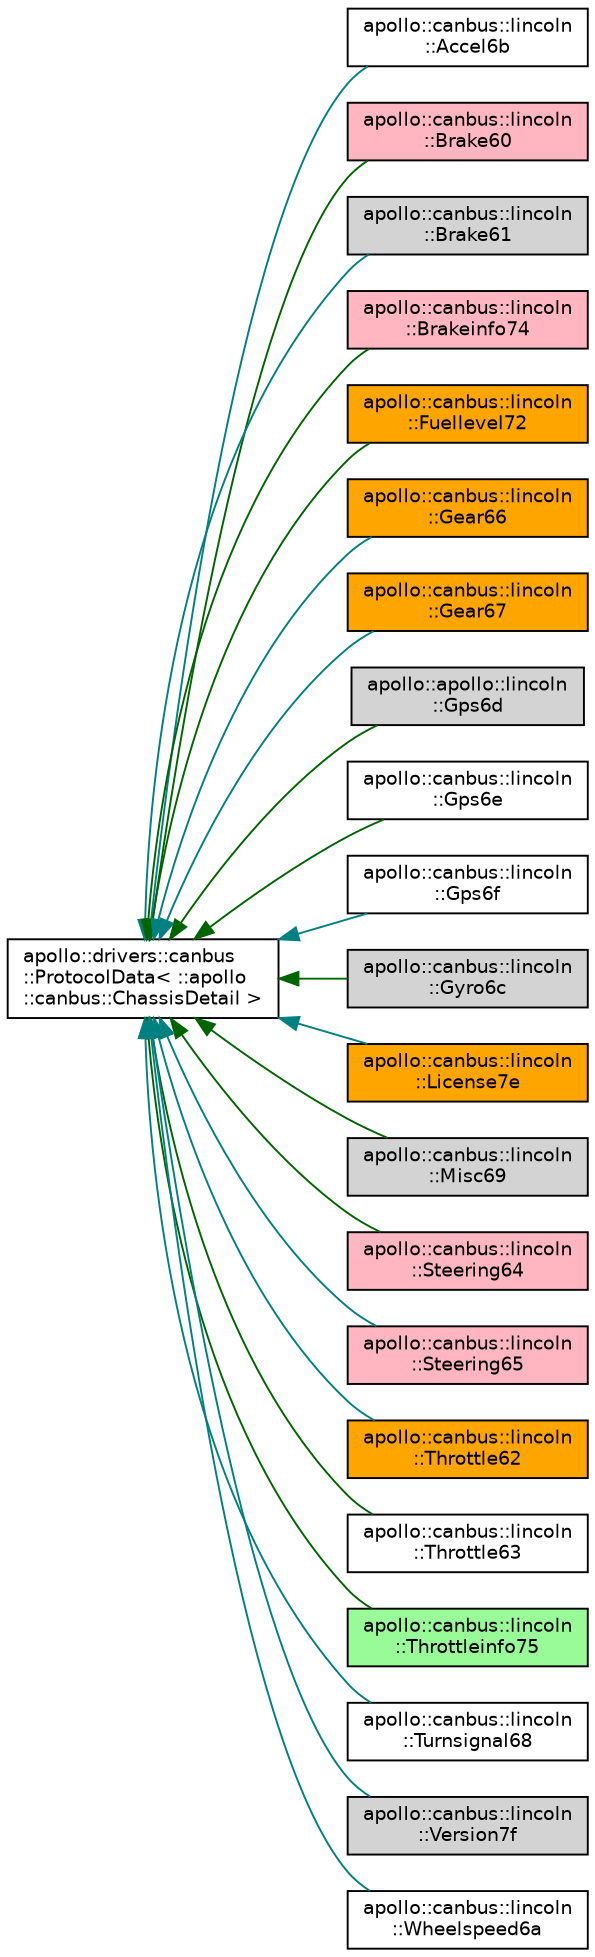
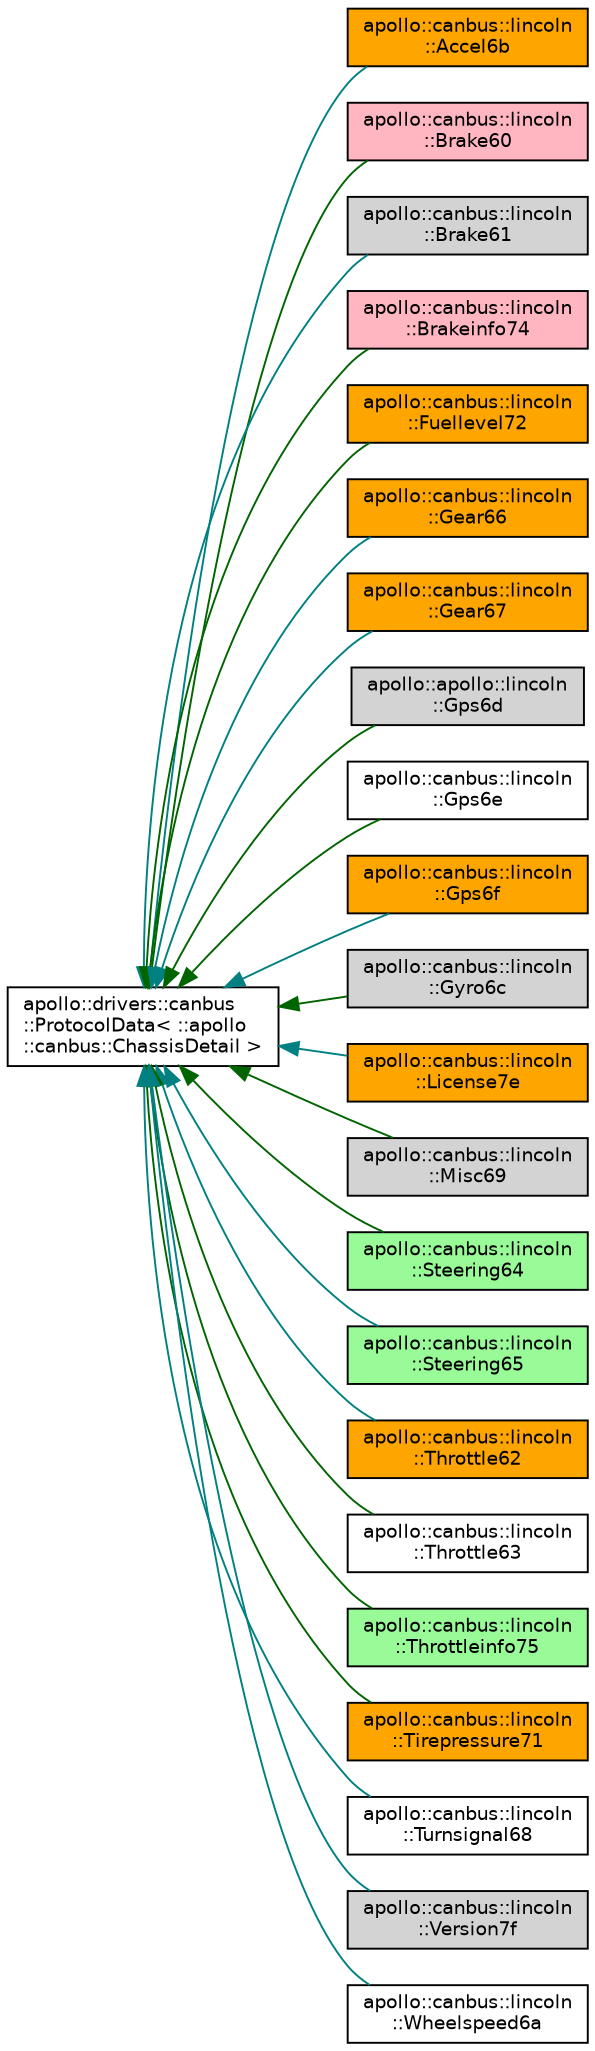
(468, 37) -> (468, 37)
(468, 885) -> (468, 885)
(468, 1261) -> (468, 1261)
(468, 1355) -> (468, 1355)
none -> (468, 1732)
